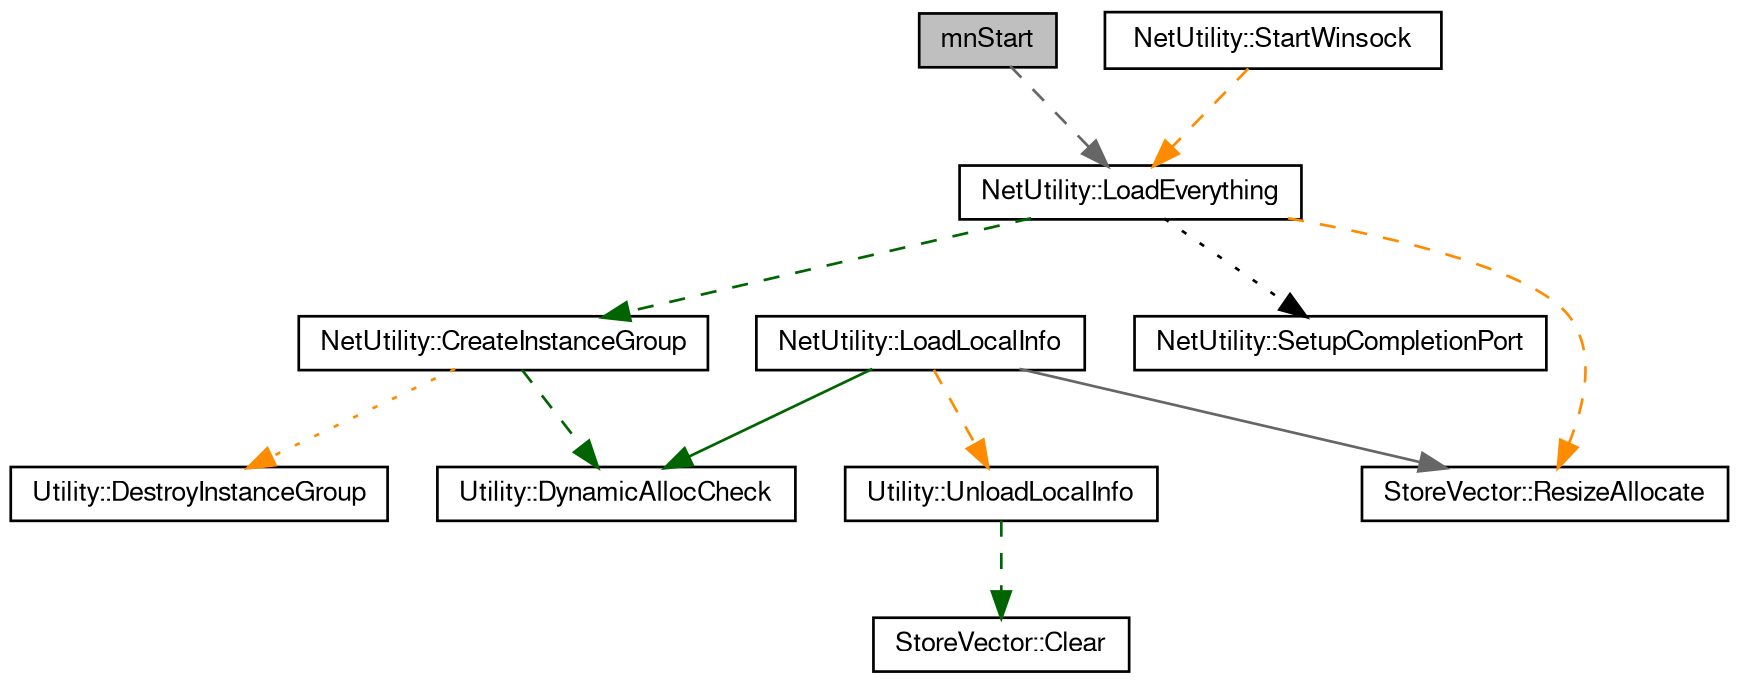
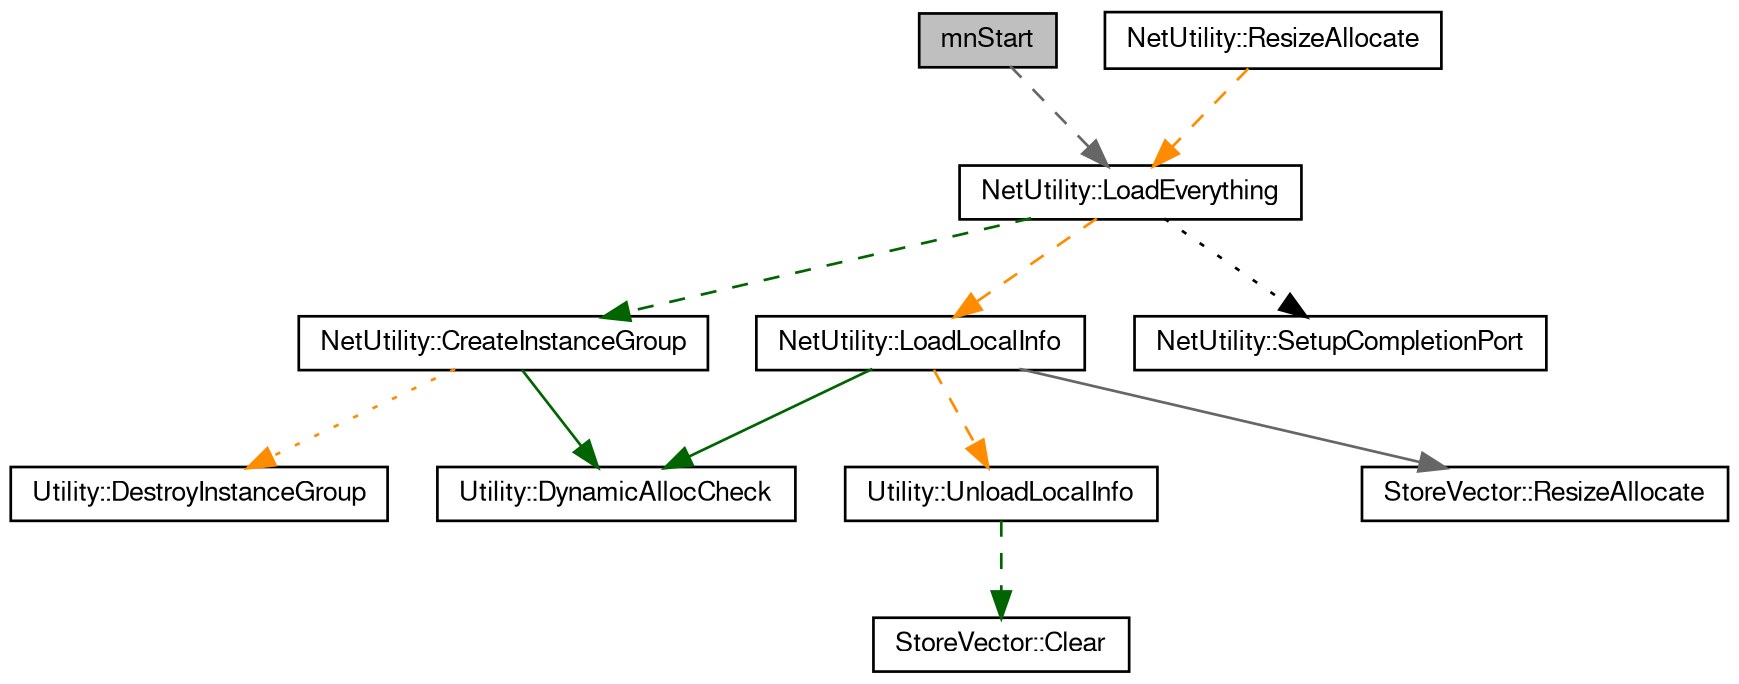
(1273, 40) -> (1273, 40)
(1498, 272) -> (1037, 260)
(552, 408) -> (552, 408)
